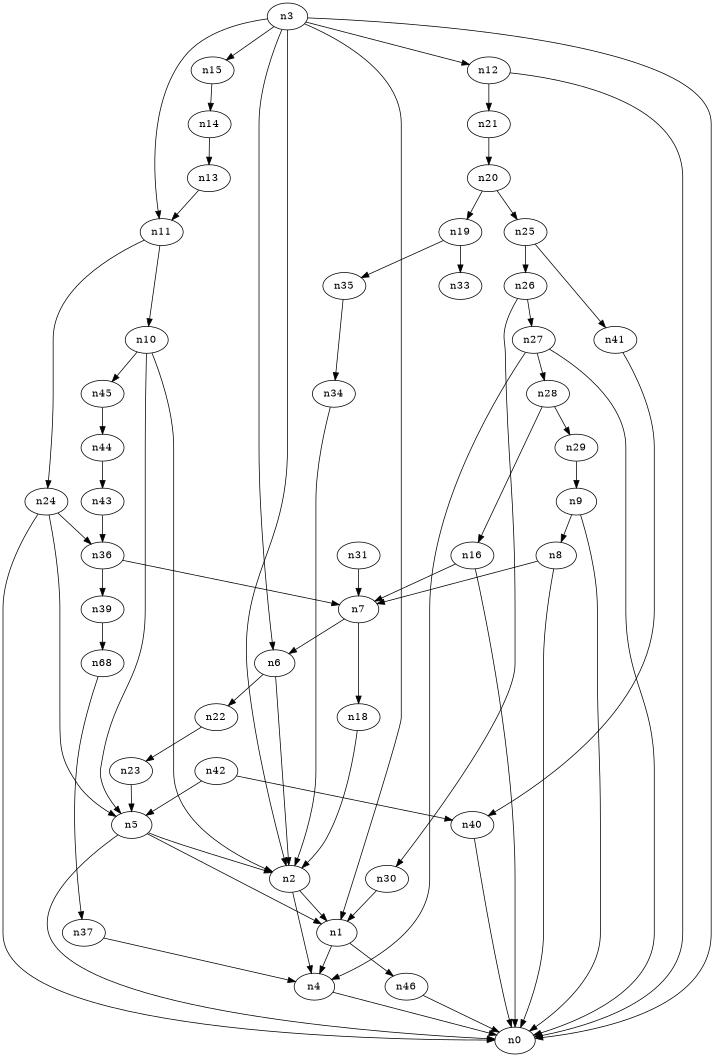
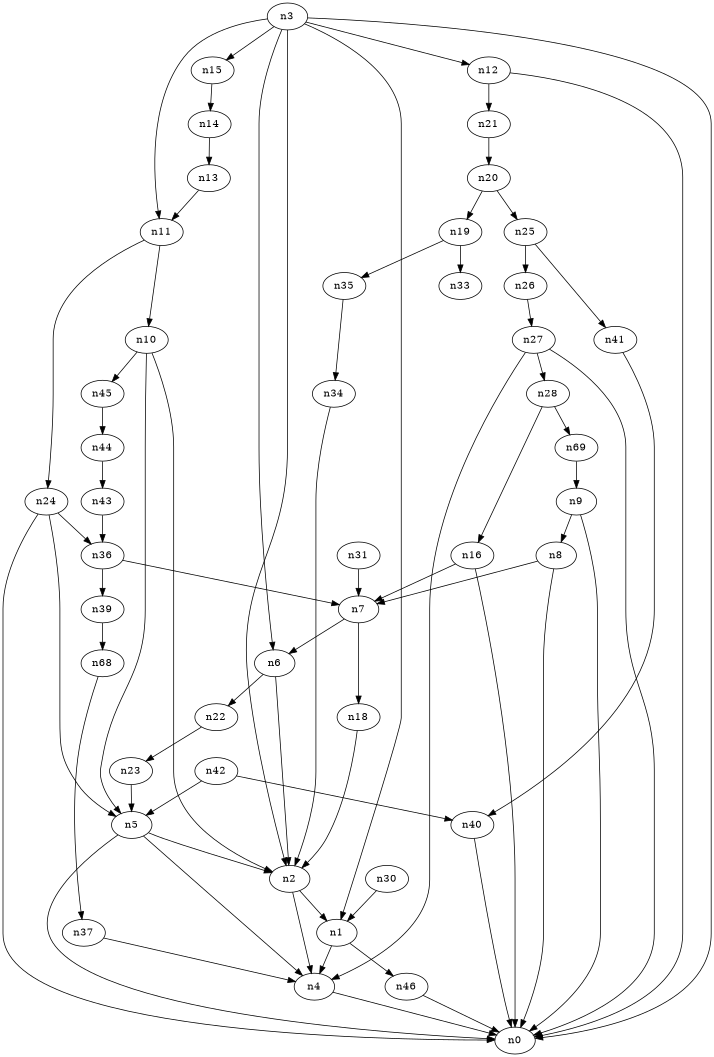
(576, 448) -> (576, 448)
(515, 594) -> none
(231, 877) -> (220, 903)
